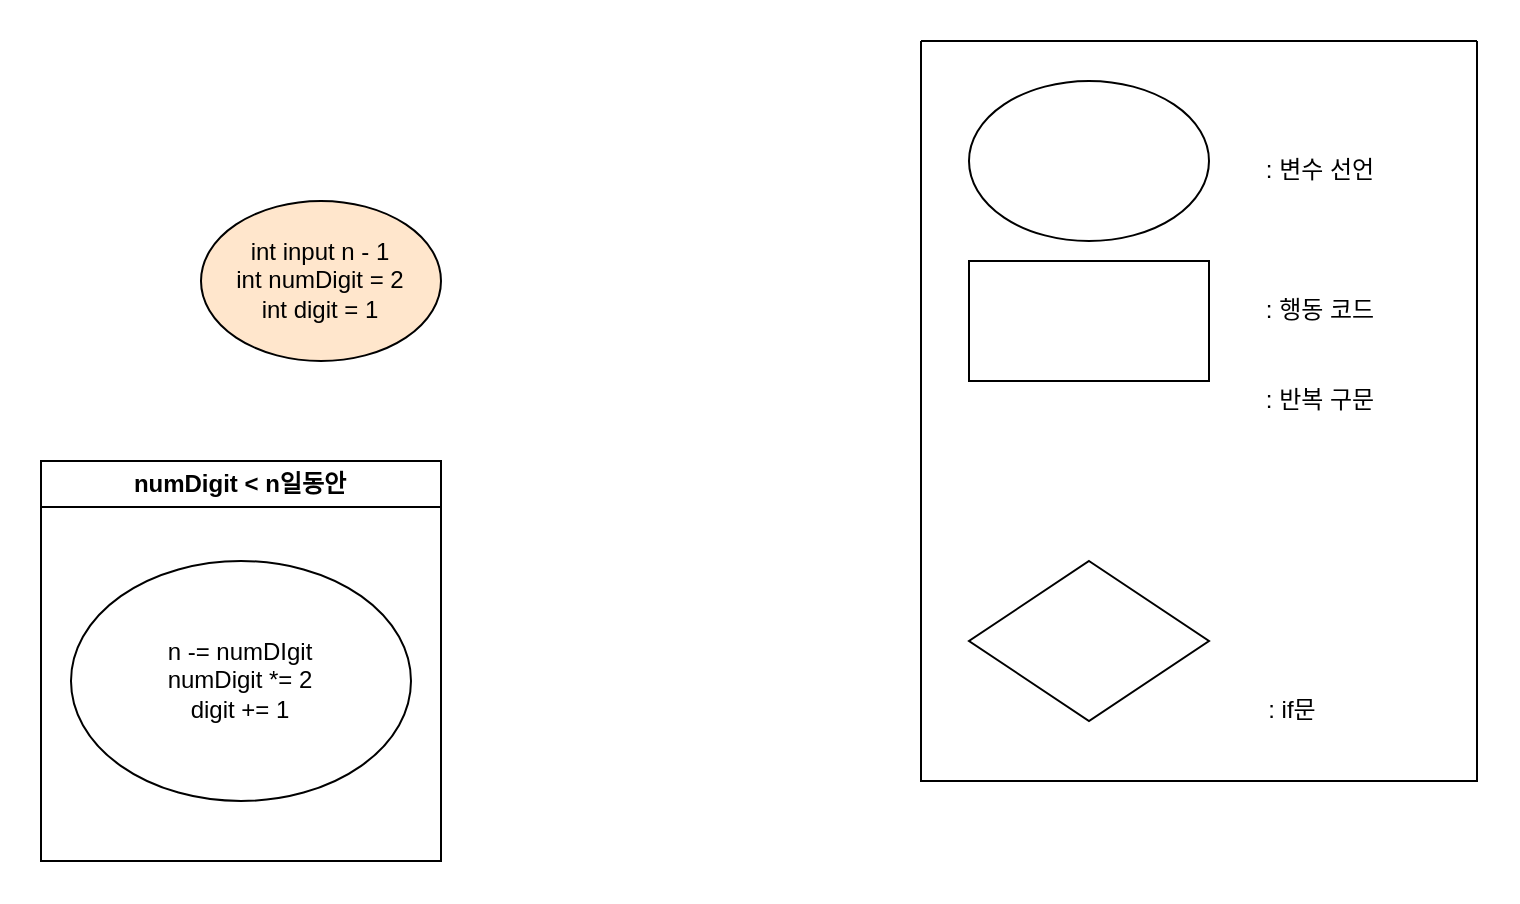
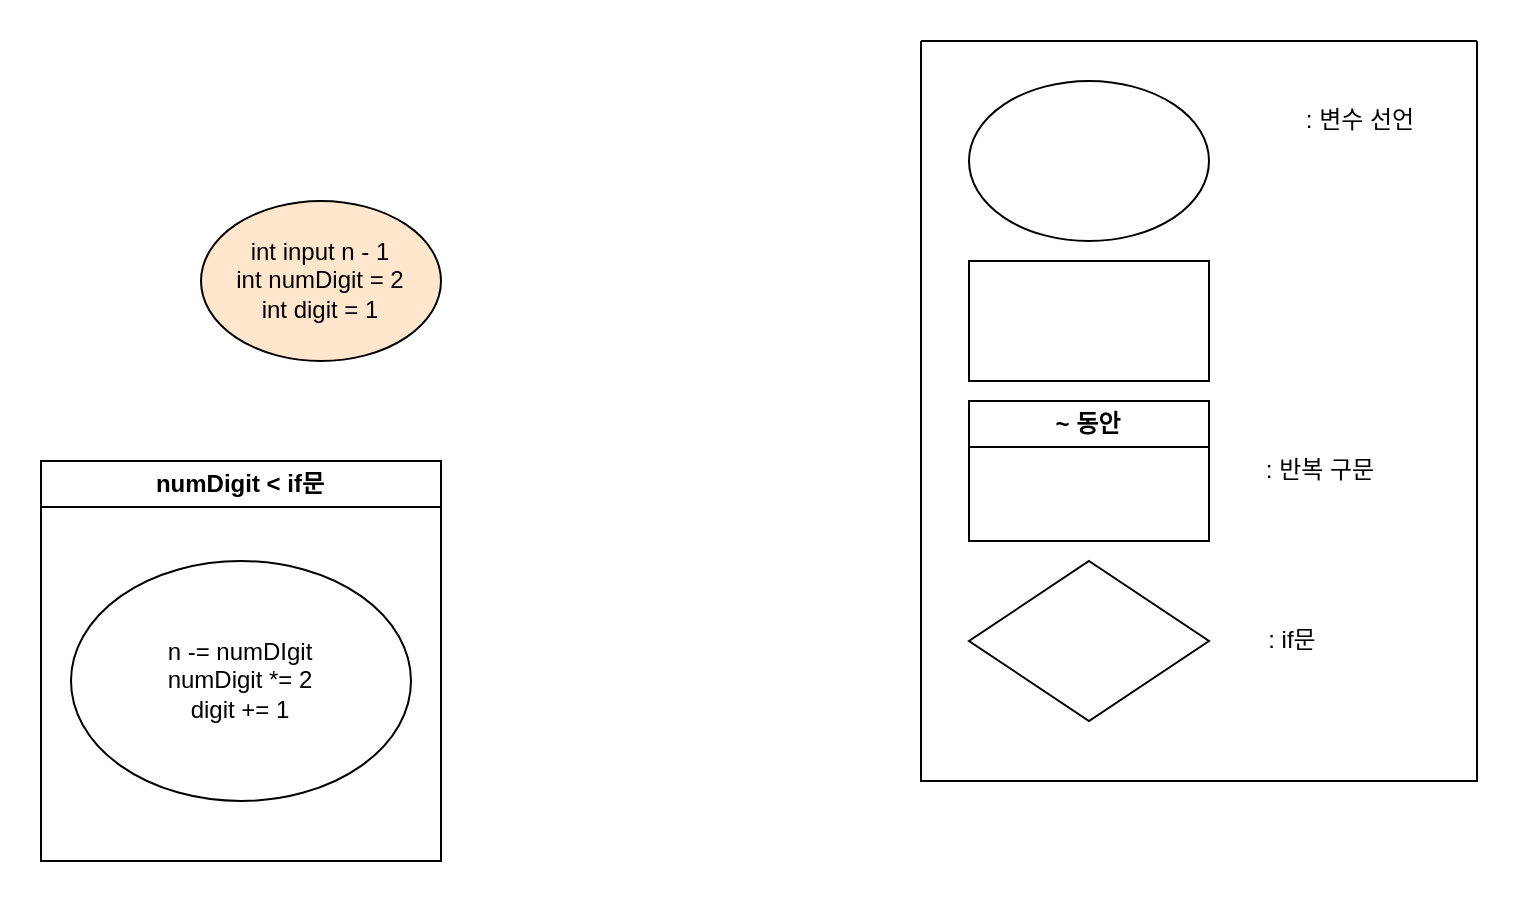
(1321, 171) -> (1361, 121)
(1321, 311) -> none
(1321, 401) -> (1321, 471)
none -> (1089, 471)
(241, 485) -> (241, 485)
(1293, 711) -> (1293, 641)
